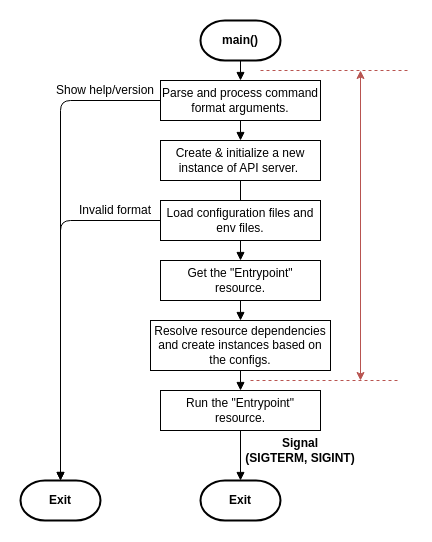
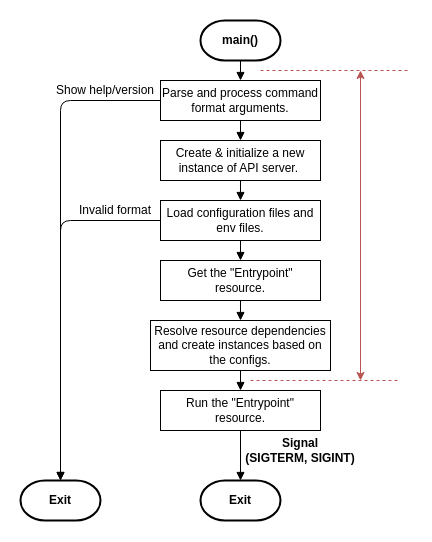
(241, 194) -> (241, 191)
